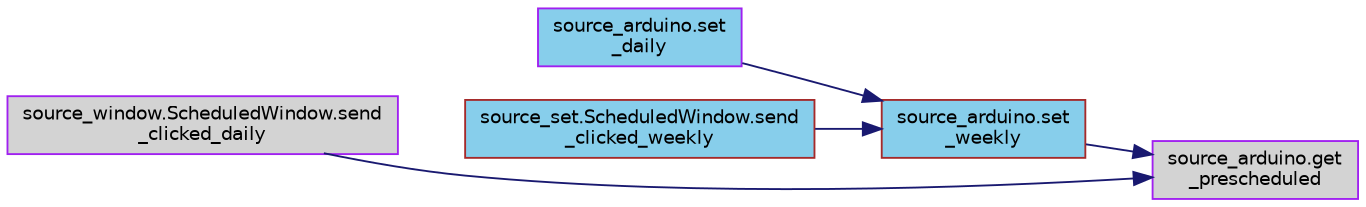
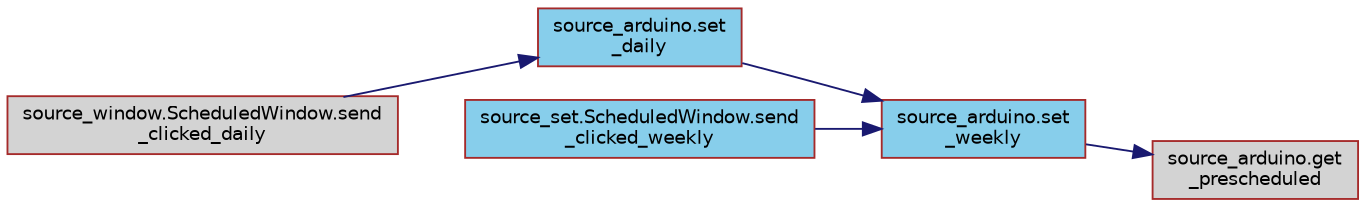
(640, 37) -> (640, 37)
(203, 125) -> (203, 125)
(1255, 170) -> (1255, 170)
(728, 189) -> (431, 79)
